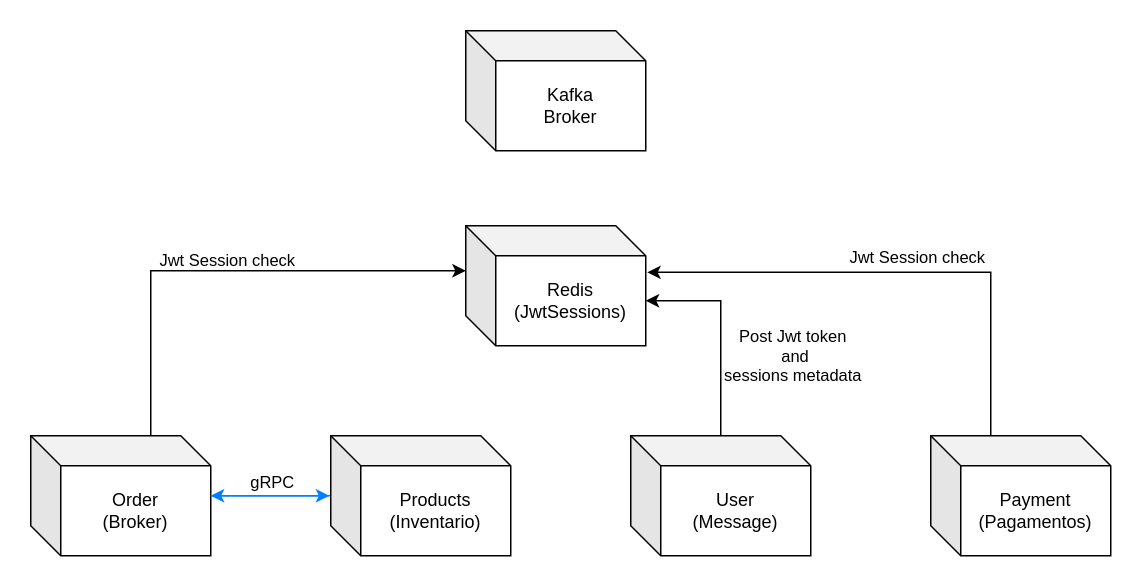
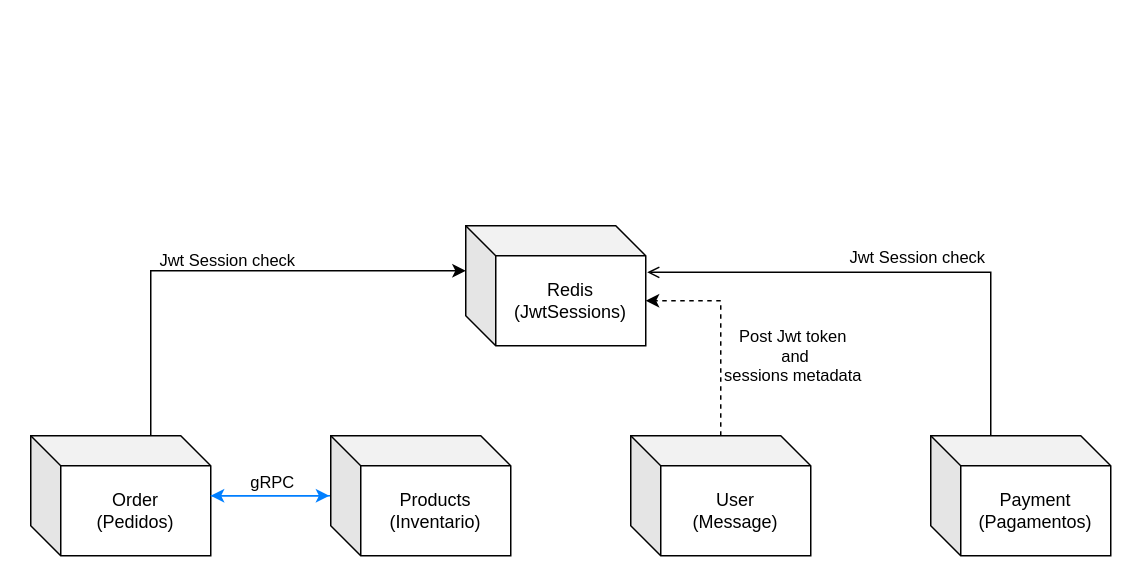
(556, 91) -> none
(659, 272) -> (656, 272)
(721, 335) -> (721, 335)
(136, 511) -> (136, 511)
